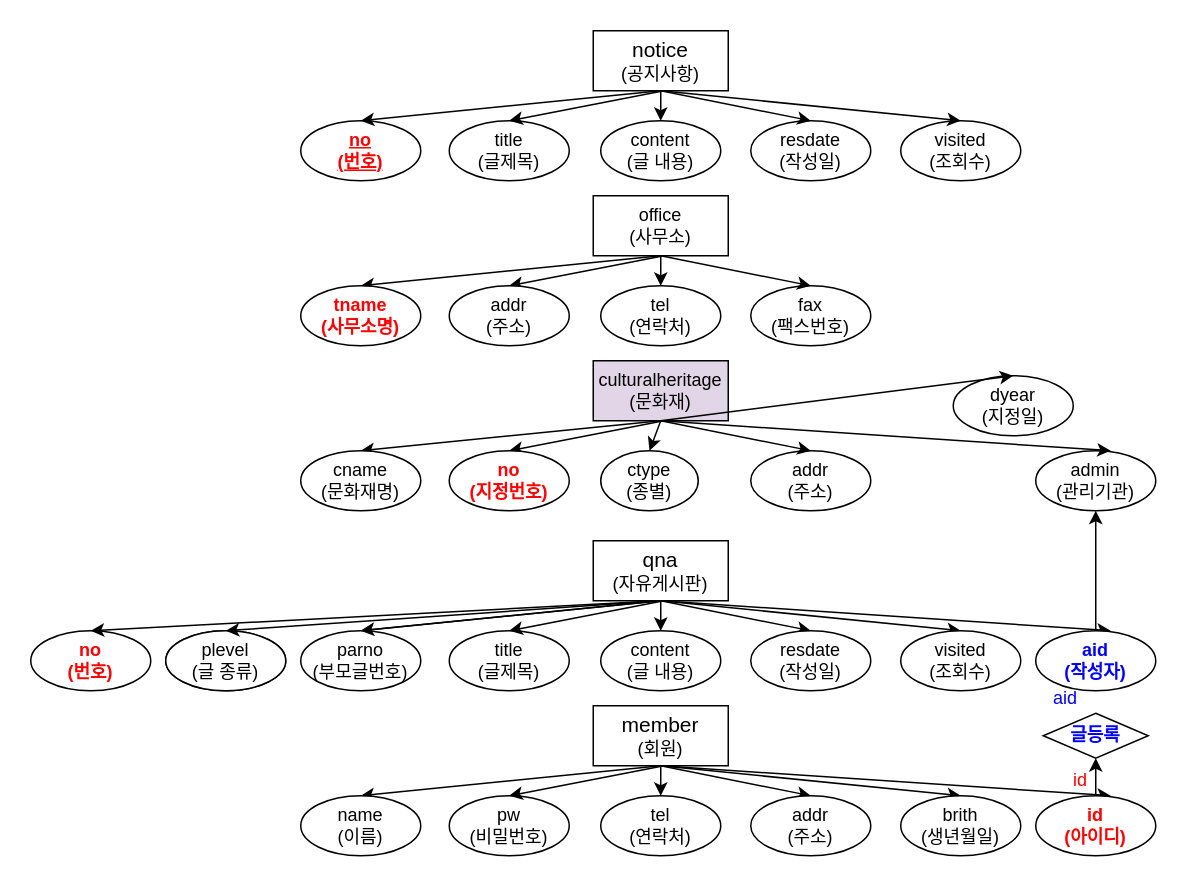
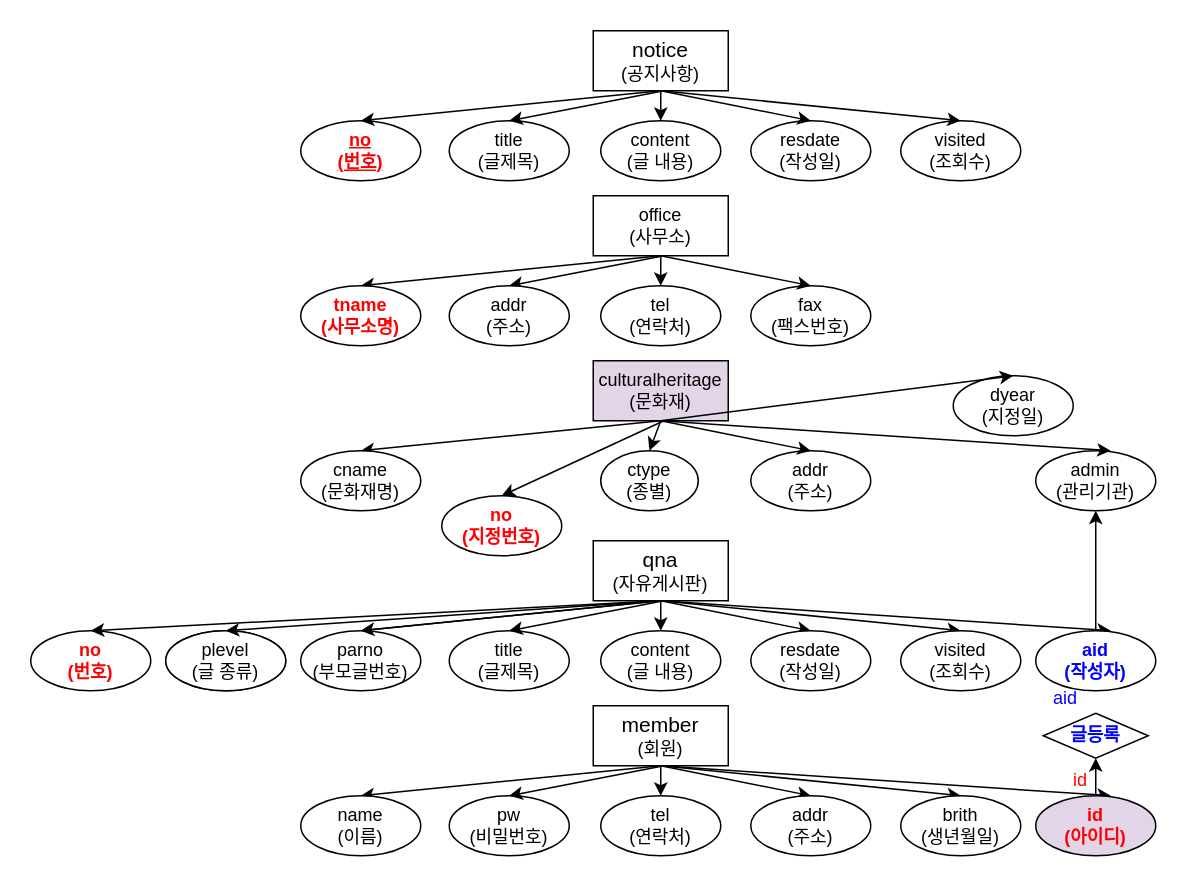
(509, 481) -> (502, 526)
(1096, 826) -> (1096, 826)
